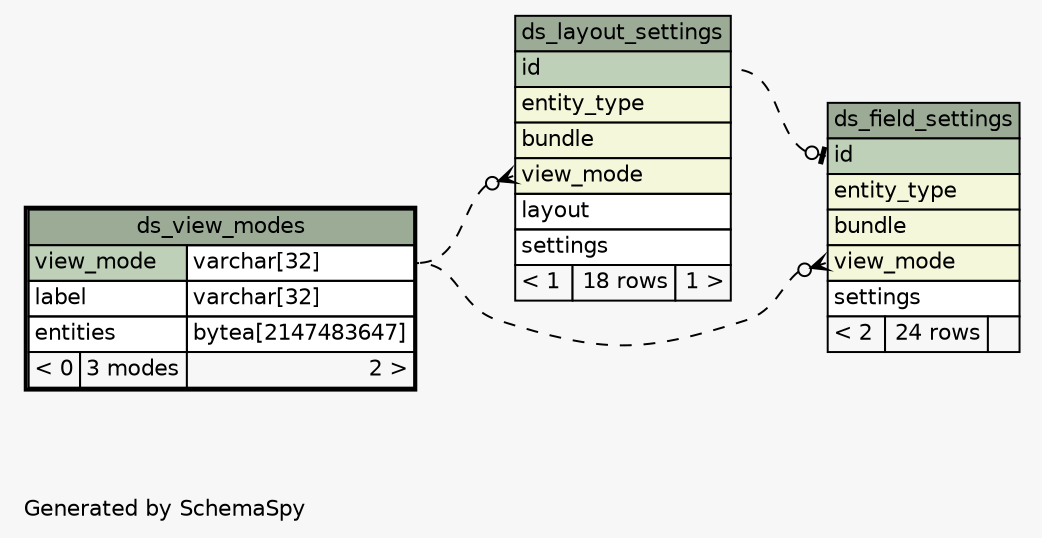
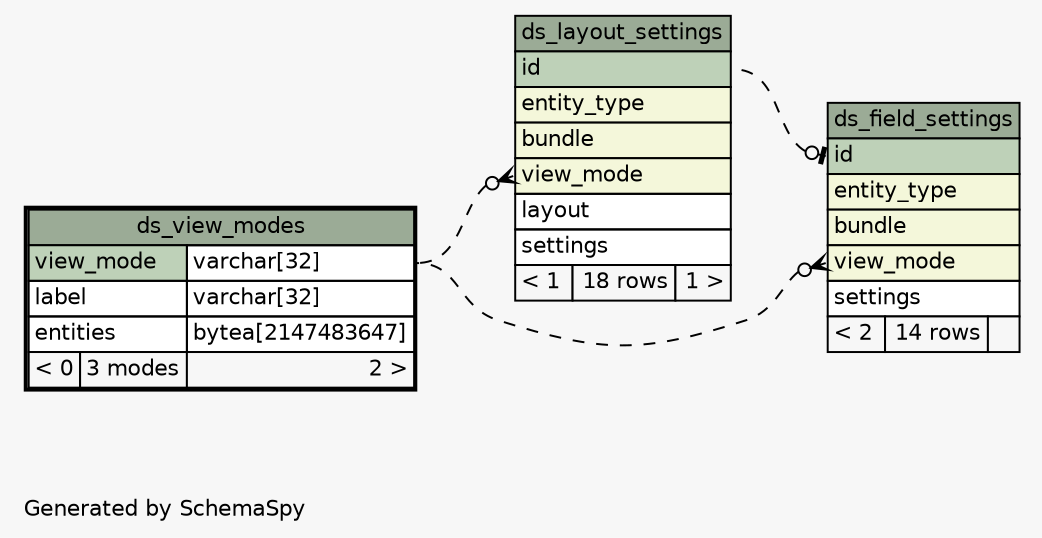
(938, 333) -> (938, 333)
